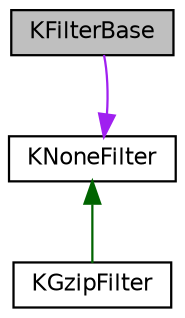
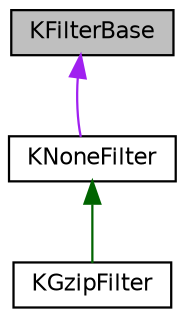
(107, 85) -> (77, 107)
